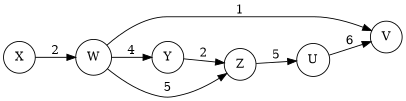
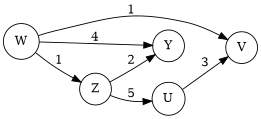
(350, 41) -> (205, 63)
(19, 57) -> none
(199, 60) -> (129, 71)
(168, 88) -> (59, 60)
